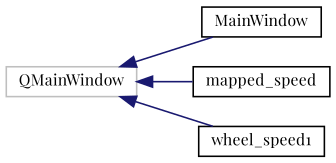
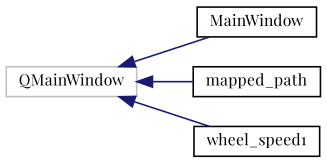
(262, 82) -> (257, 82)
